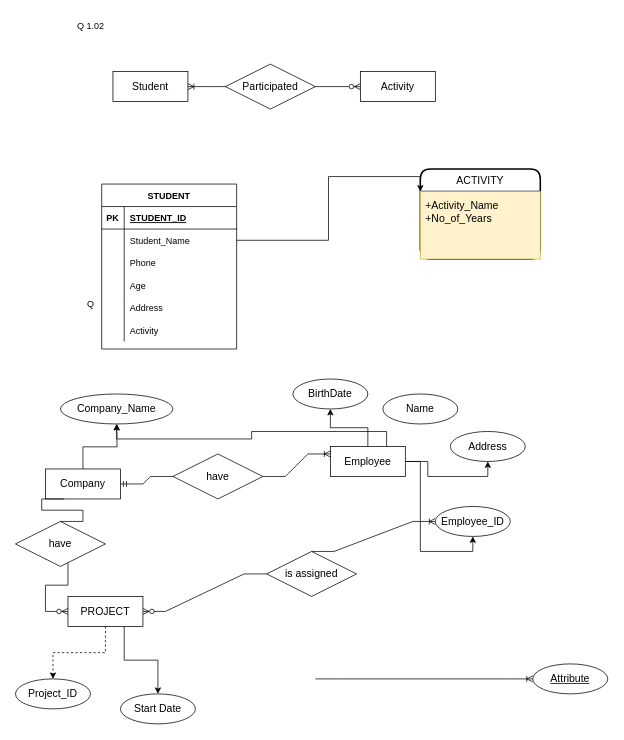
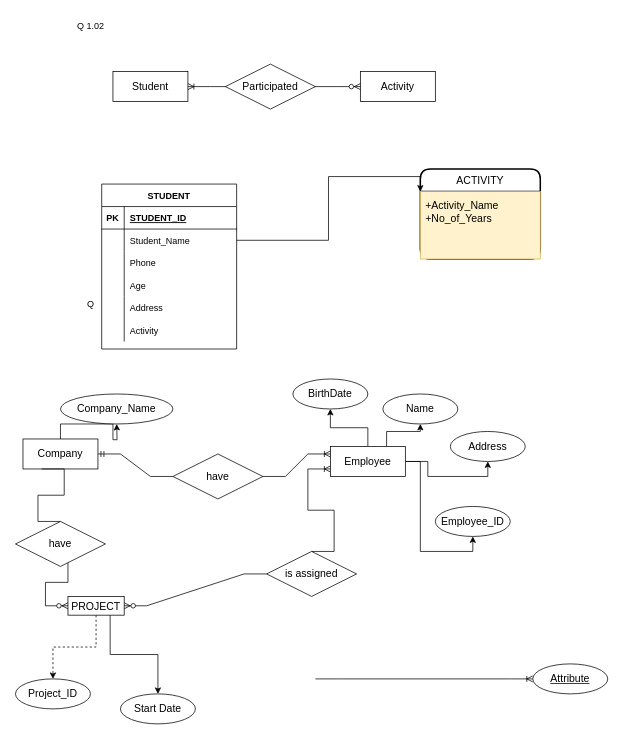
(252, 434) -> (404, 432)
(83, 484) -> (60, 454)
(384, 533) -> (320, 510)
(105, 612) -> (96, 606)
